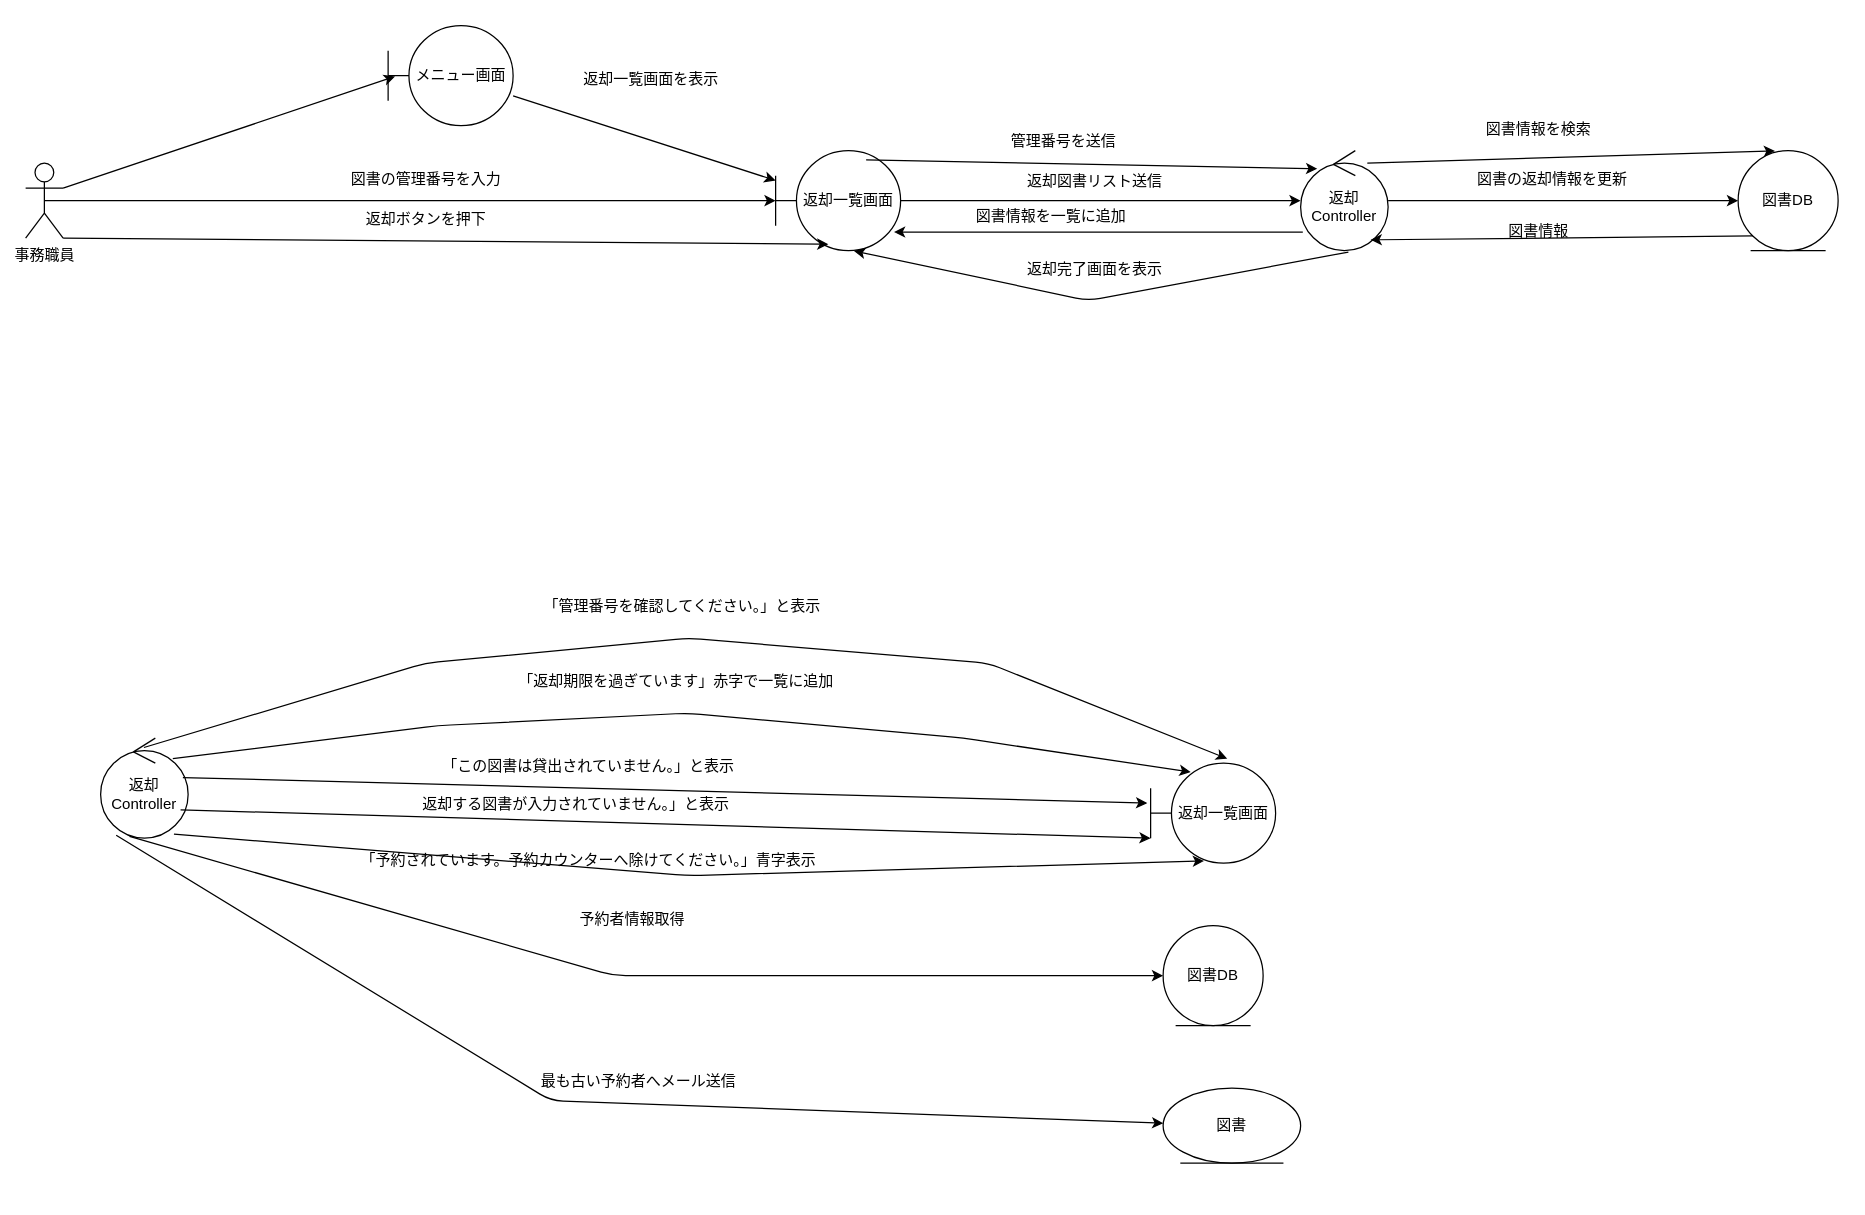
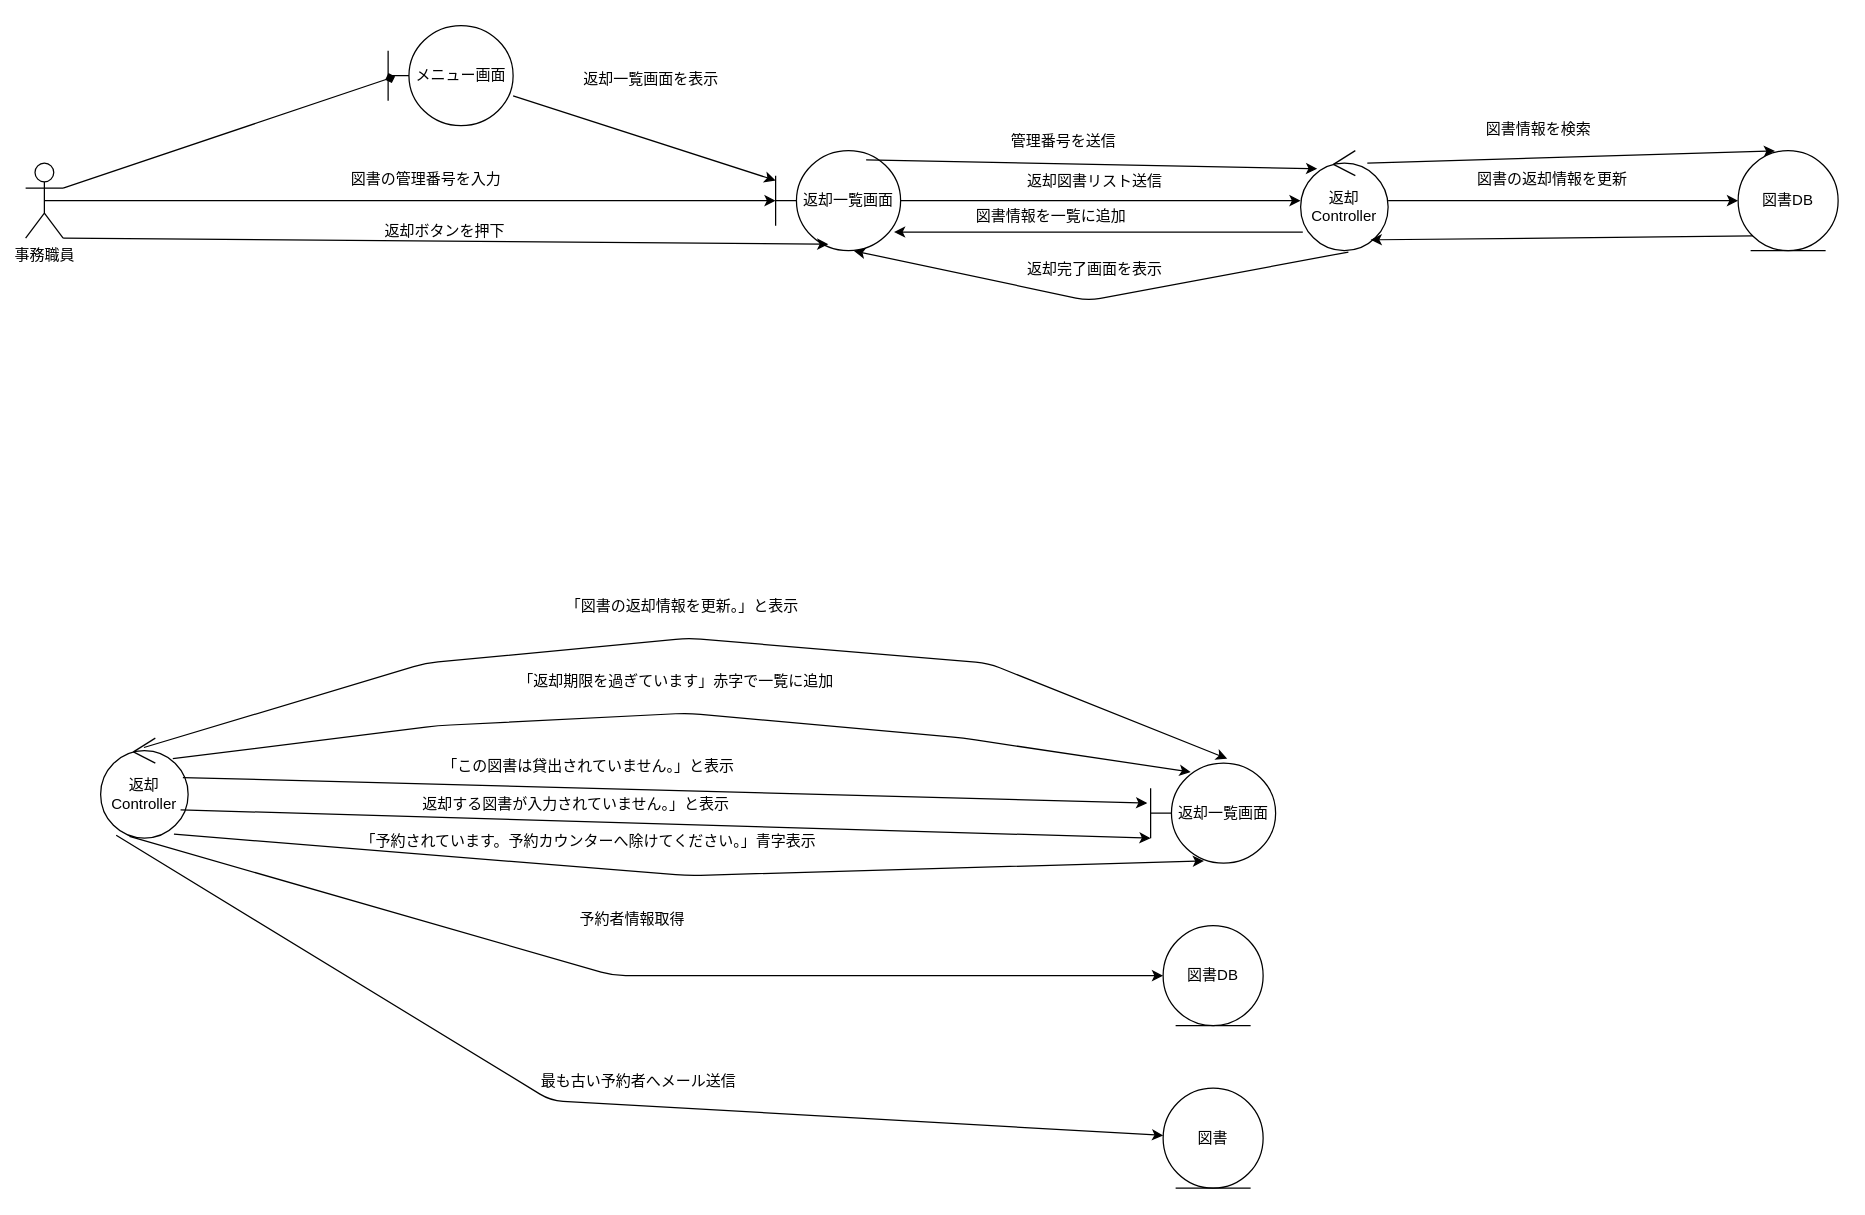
(385, 80) -> (385, 80)
(426, 219) -> (444, 232)
(1538, 232) -> none
(683, 607) -> (683, 607)
(588, 861) -> (588, 842)
(1232, 1126) -> (1213, 1138)
